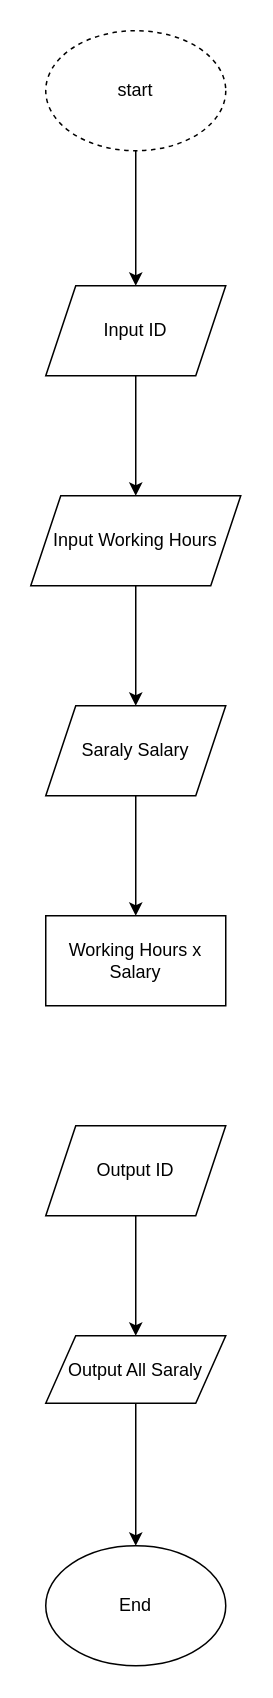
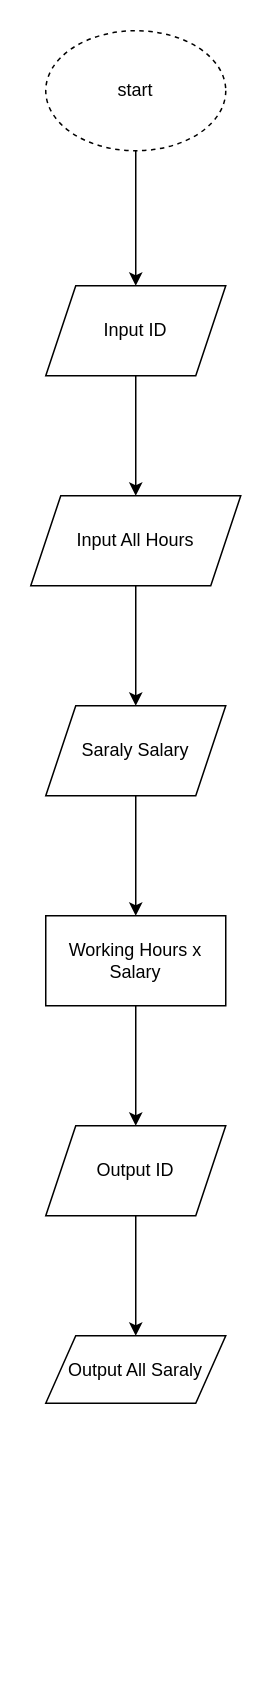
(136, 541) -> (136, 541)
none -> (136, 1061)
(136, 1470) -> none
(136, 1606) -> none
